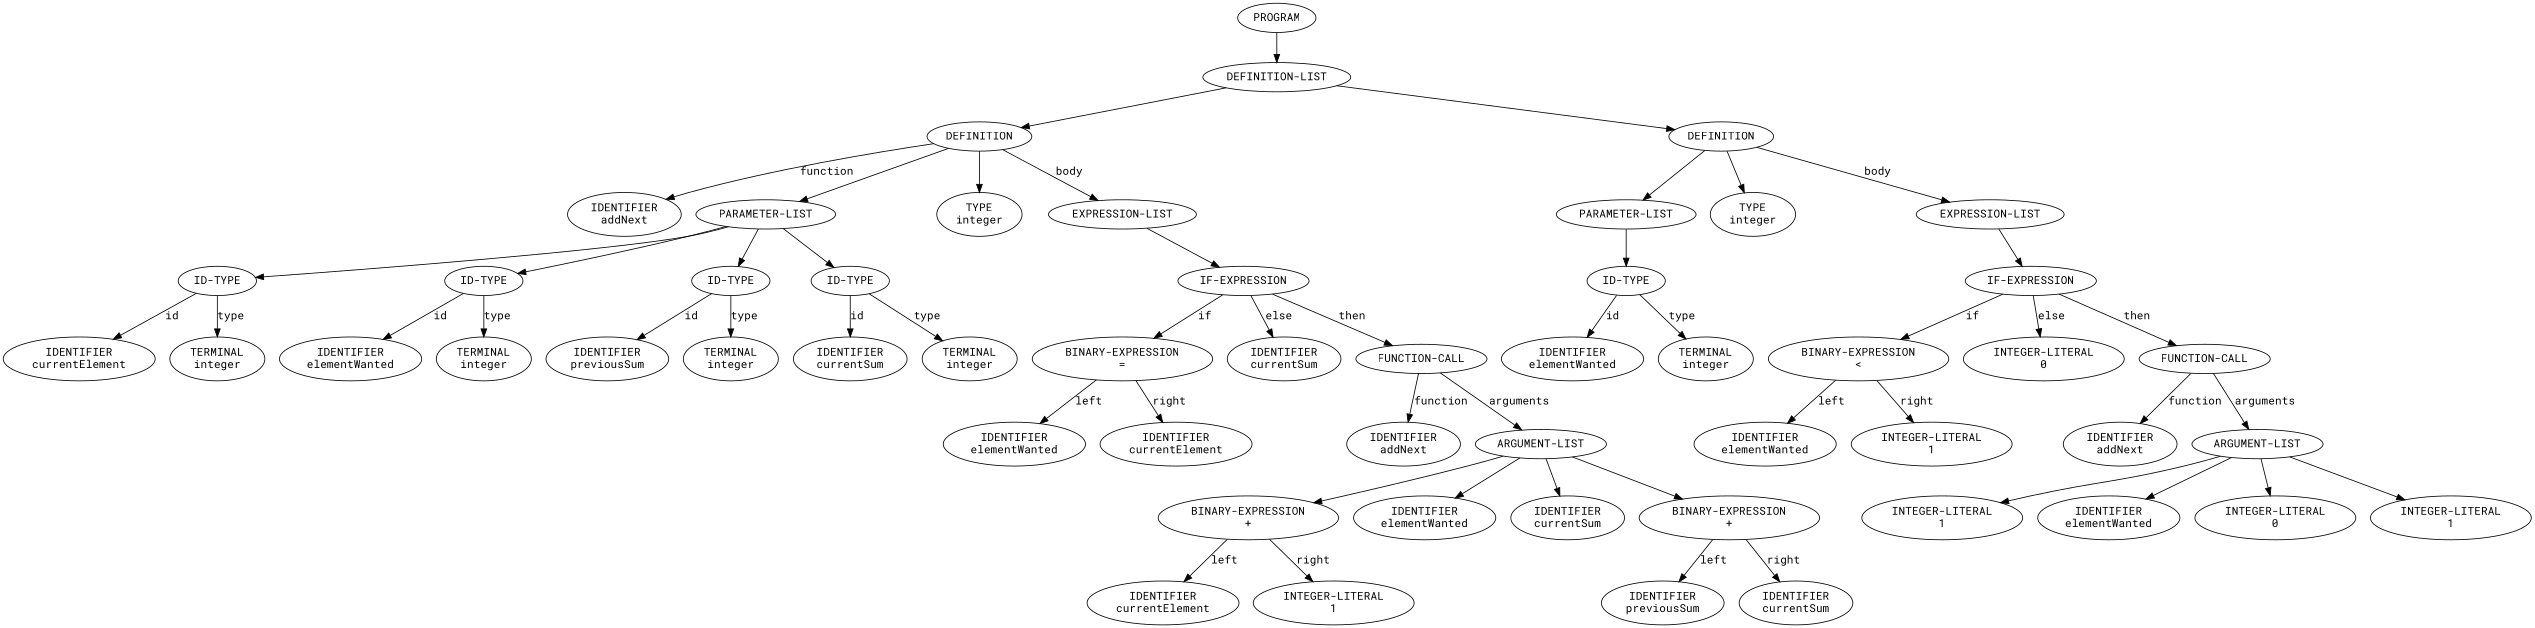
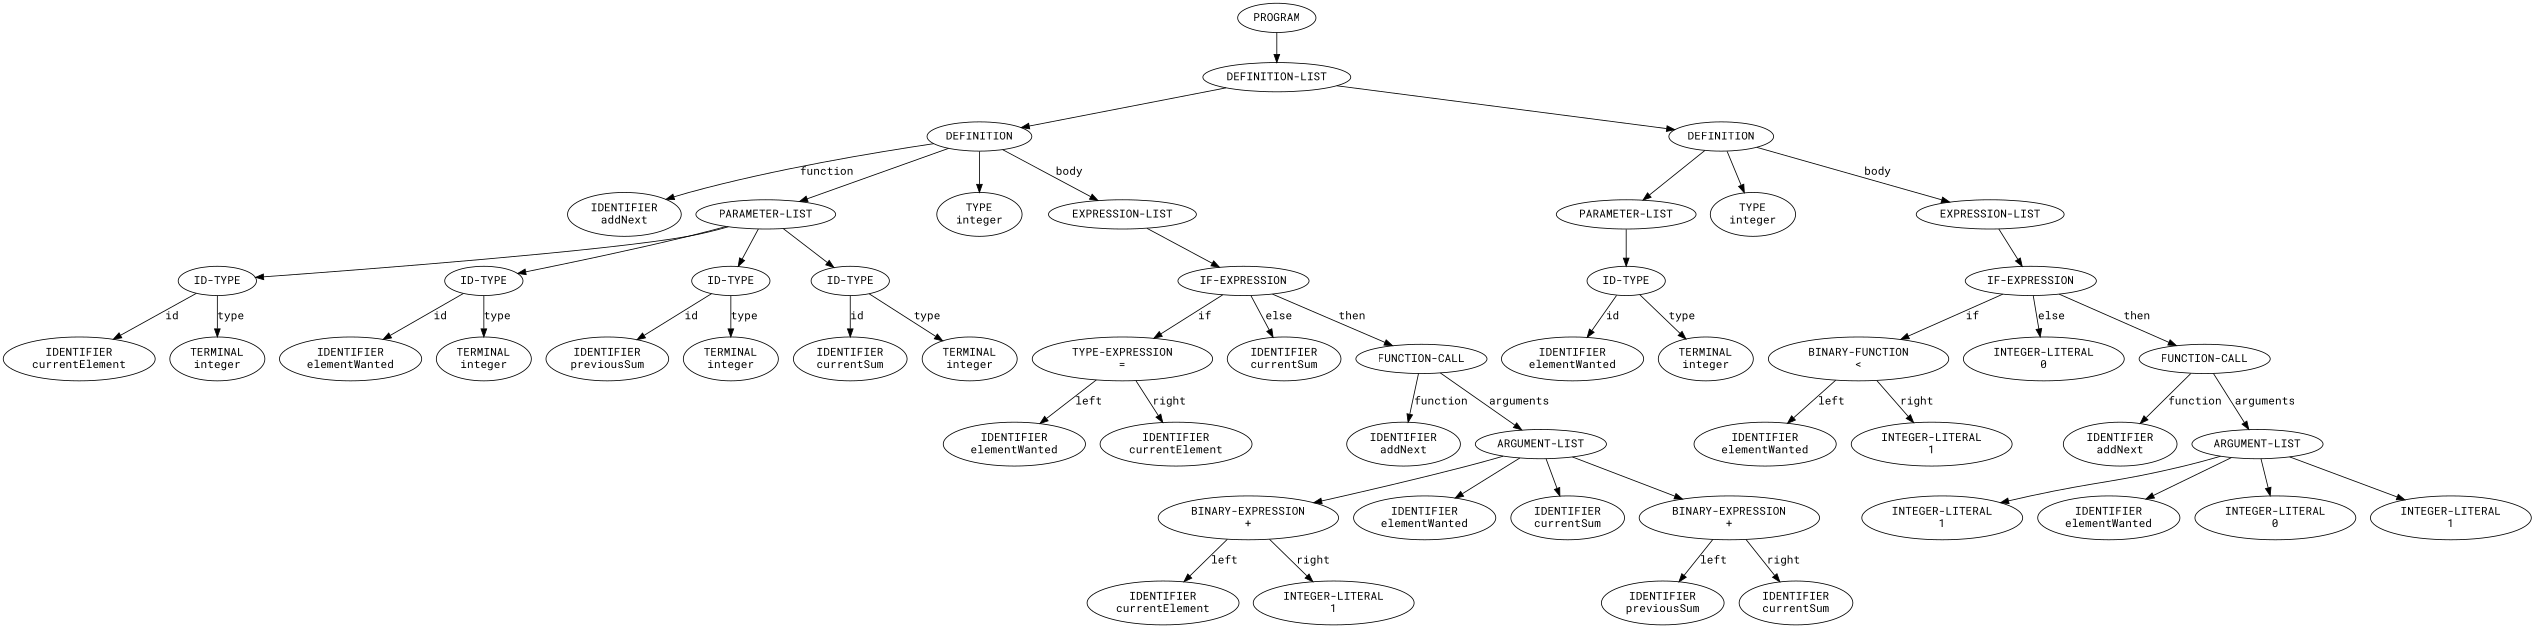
(1122, 359) -> (1122, 359)
(1859, 359) -> (1859, 359)
